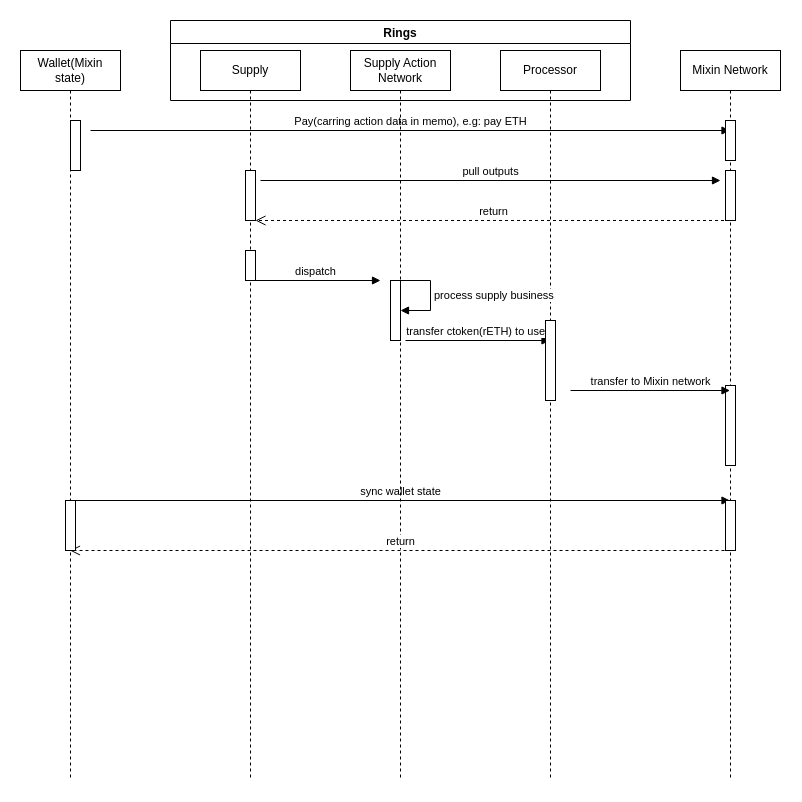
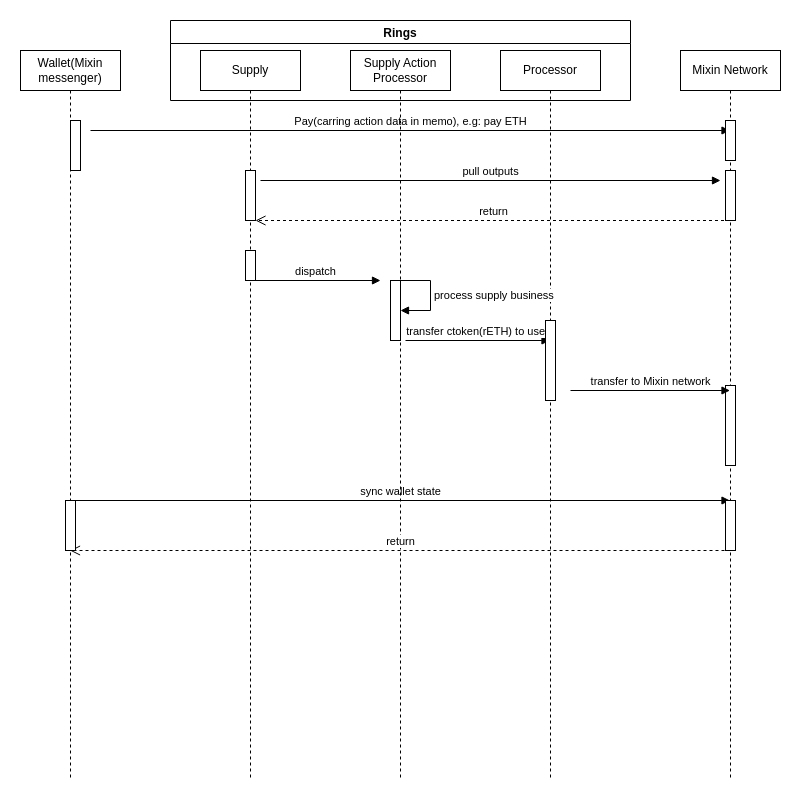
(71, 71) -> (71, 71)
(401, 71) -> (401, 71)
